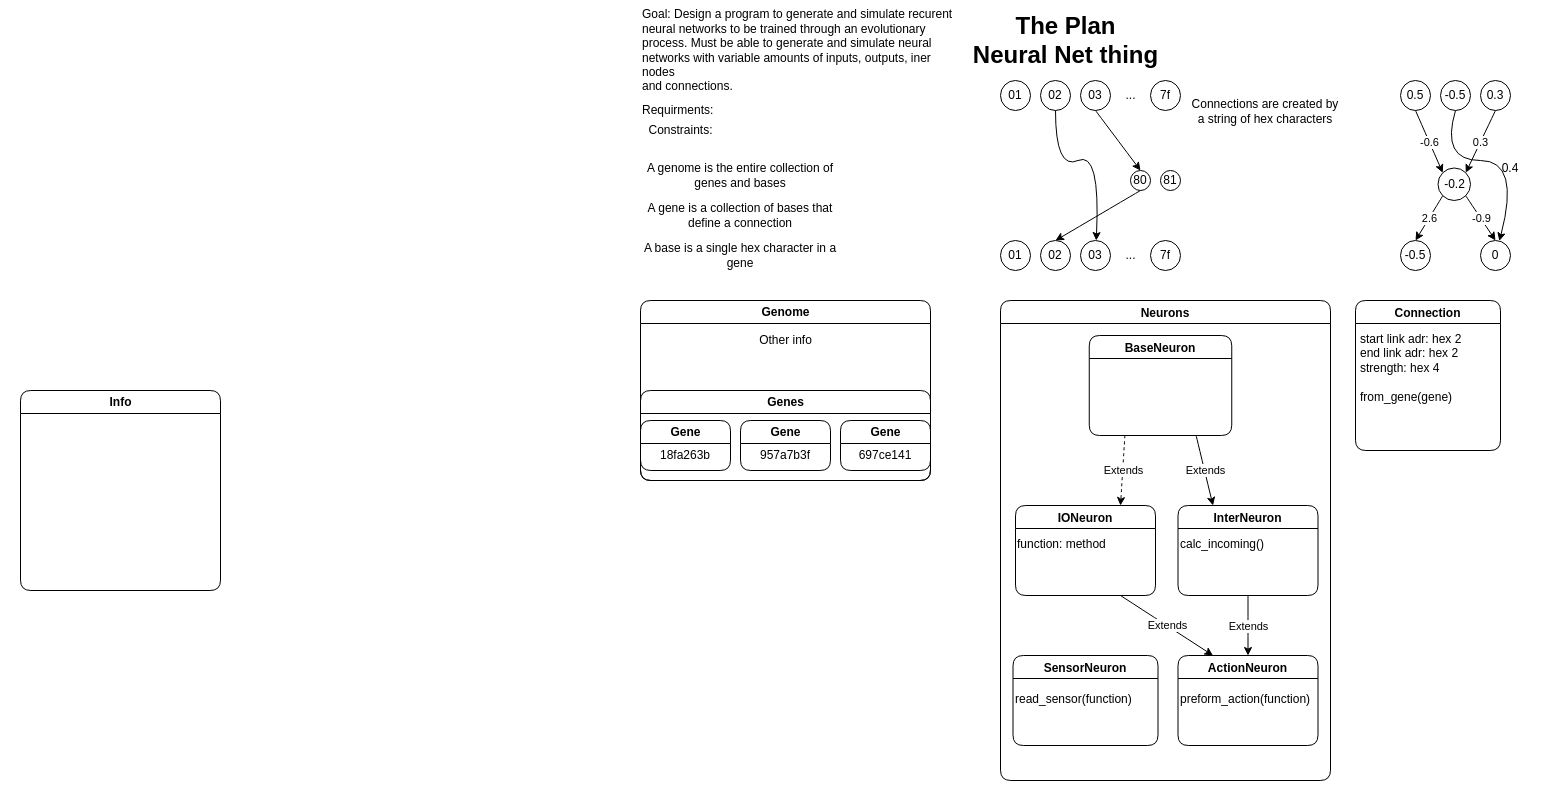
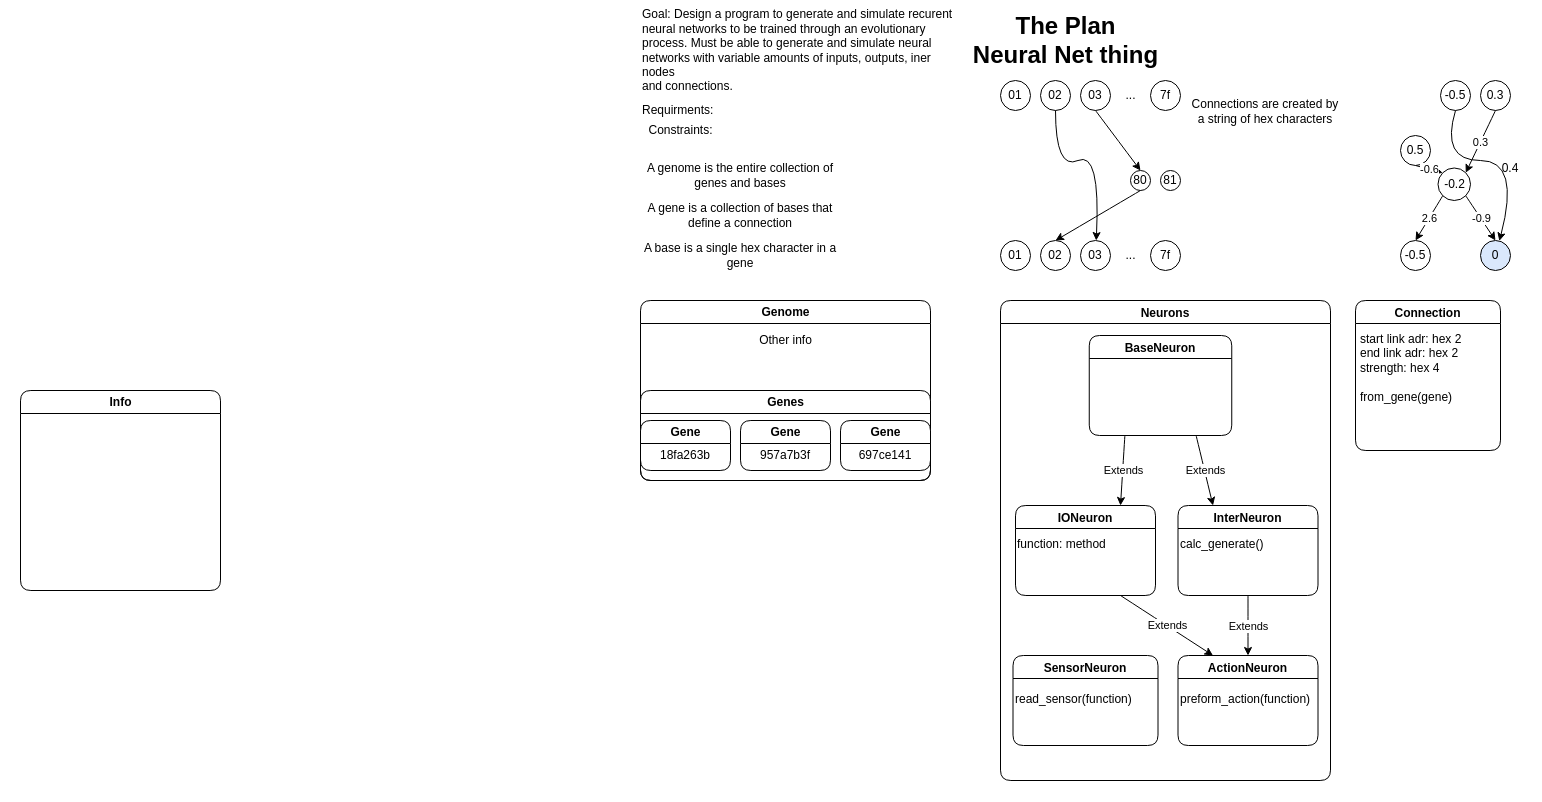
(1416, 96) -> (1416, 151)
(1496, 256) -> (1496, 256)
(1124, 451) -> (1124, 451)
(1226, 545) -> (1229, 545)
